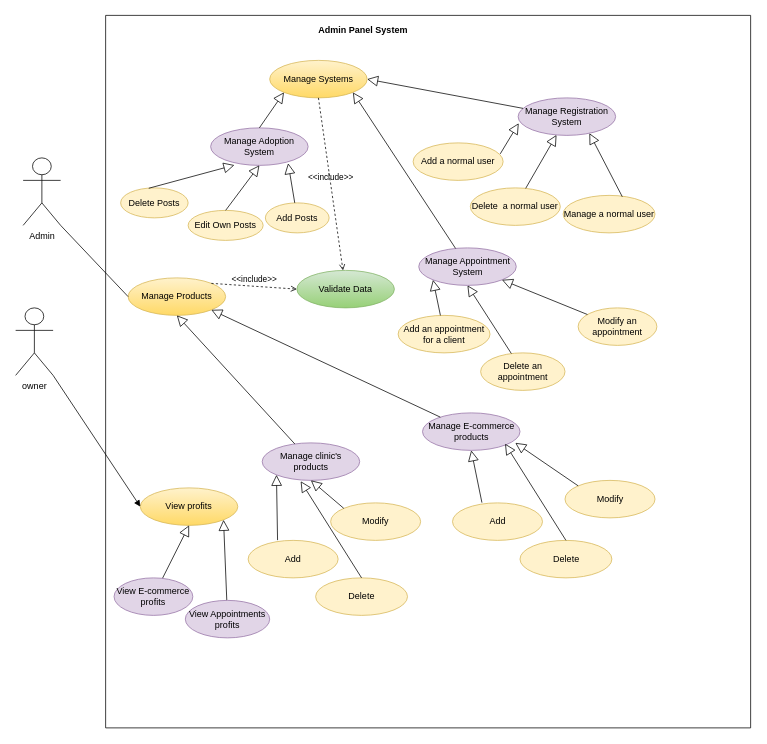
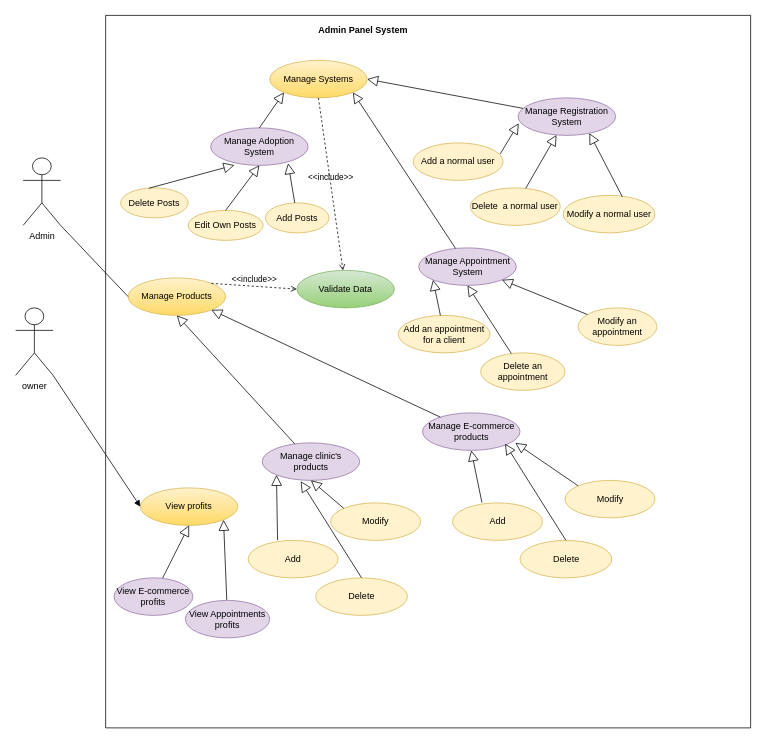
(609, 214) -> (609, 214)
